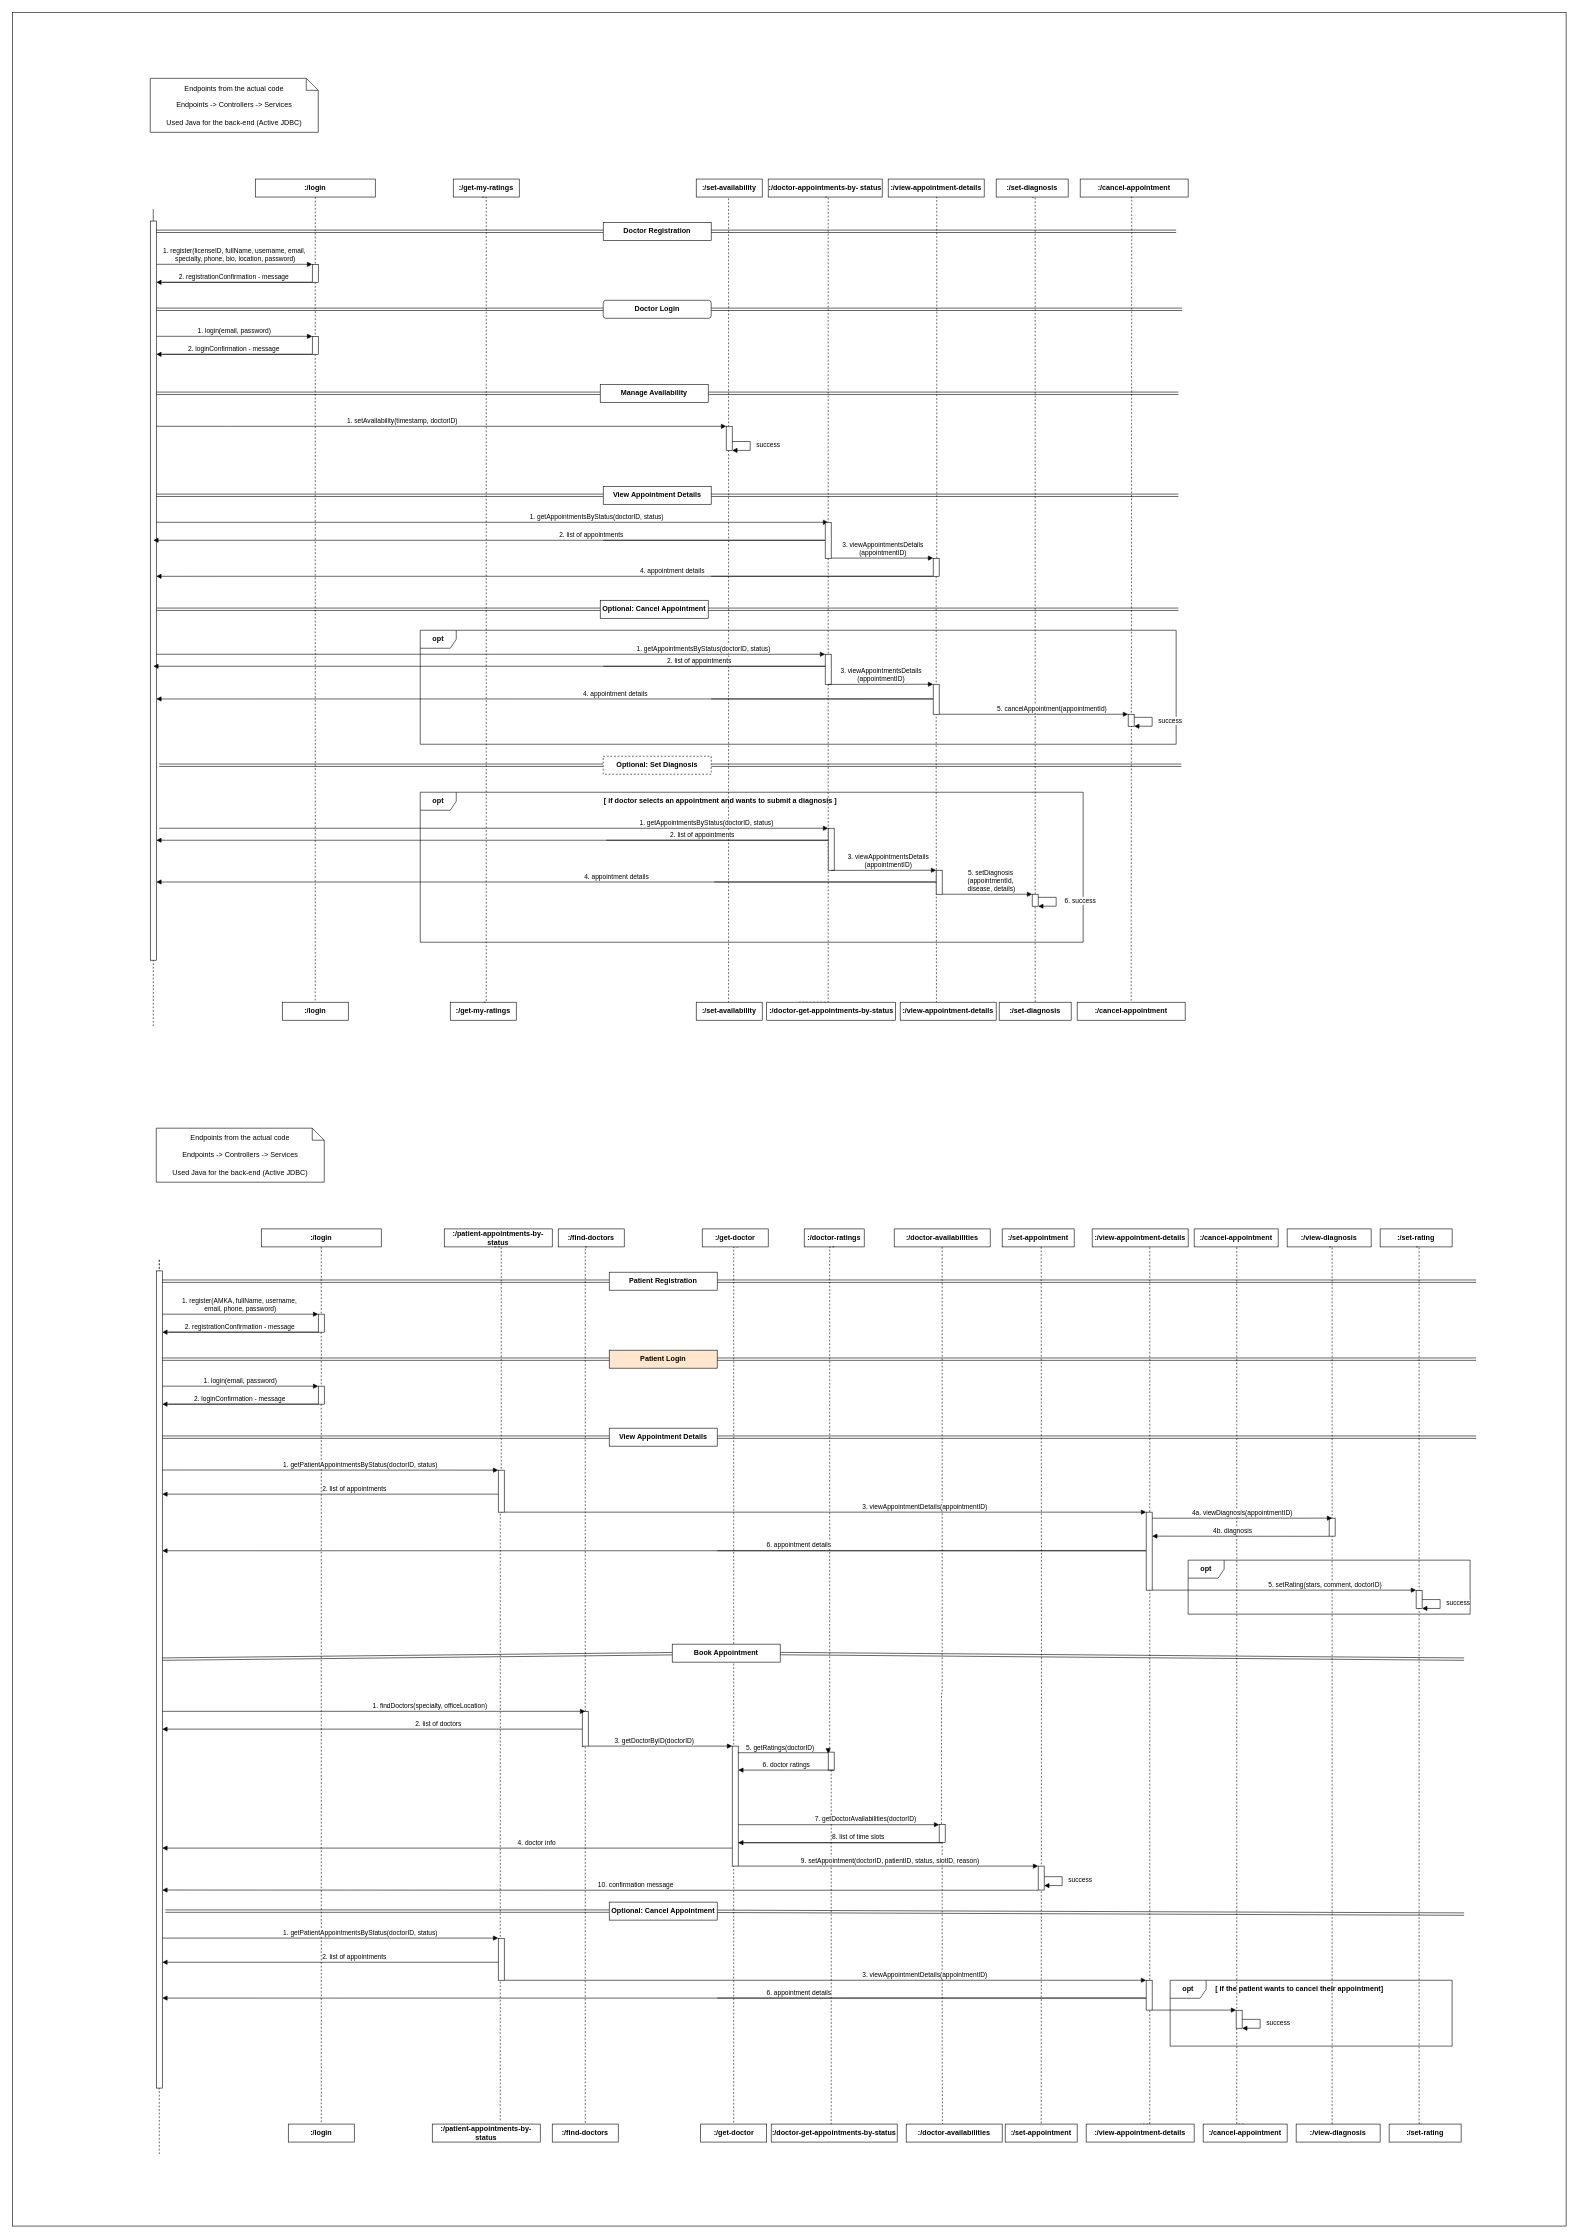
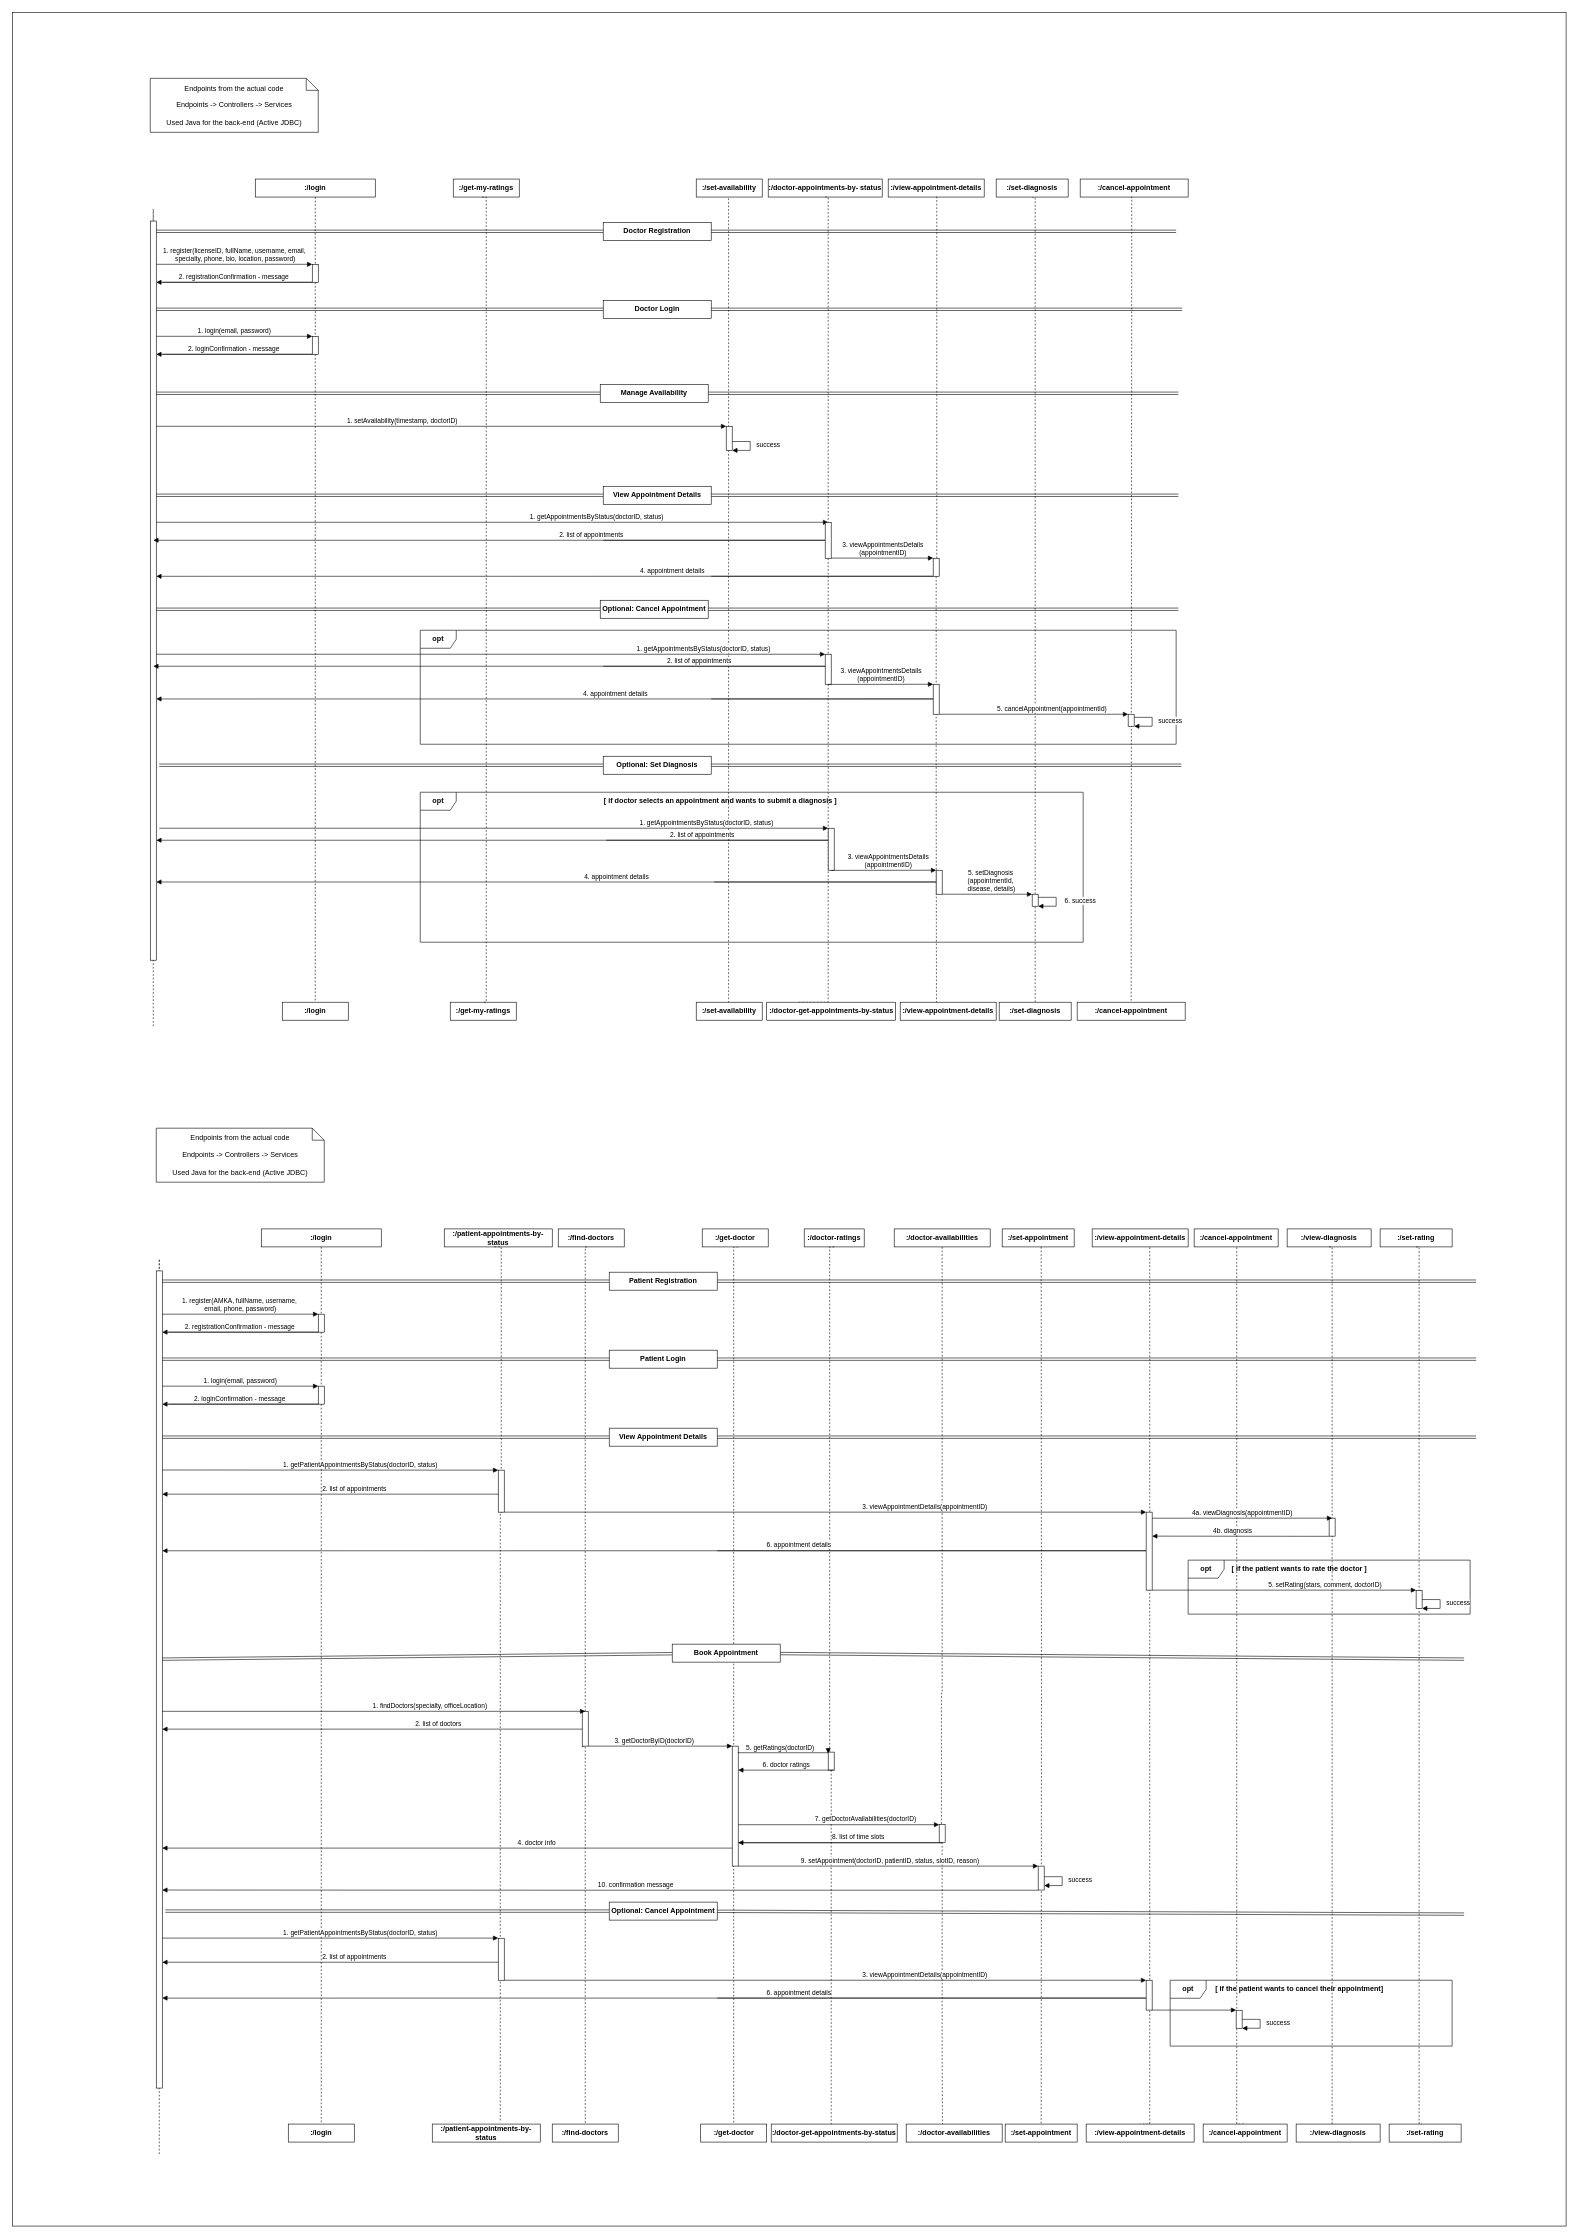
(657, 309) -> (657, 309)
(657, 765) -> (657, 765)
(663, 1359) -> (663, 1359)
none -> (1299, 1569)
